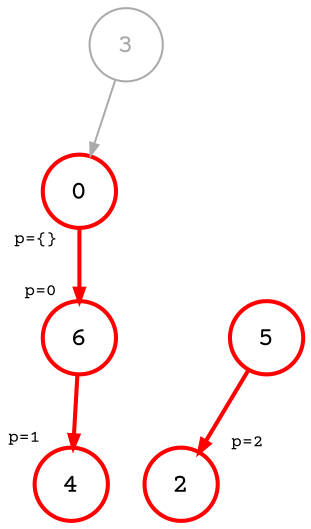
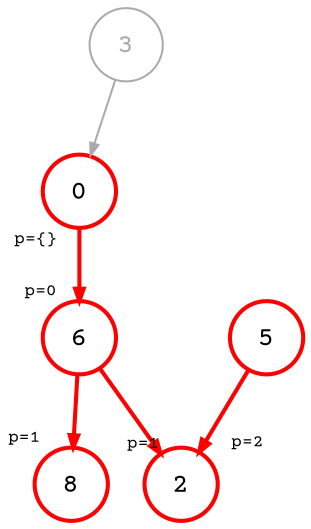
none -> (127, 406)
(71, 484) -> (71, 484)
